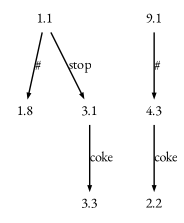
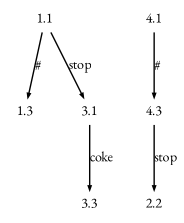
(154, 19) -> (154, 19)
(25, 111) -> (25, 111)
(166, 158) -> (166, 158)
